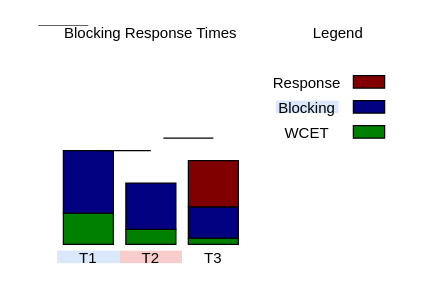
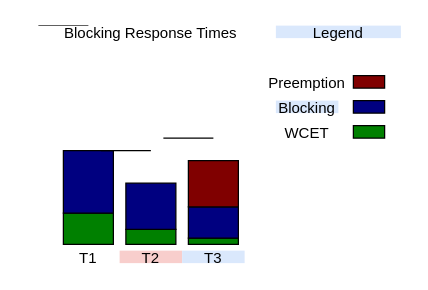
(338, 32) -> (338, 32)
(306, 83) -> (306, 83)
(88, 257) -> (88, 257)
(213, 257) -> (213, 257)
